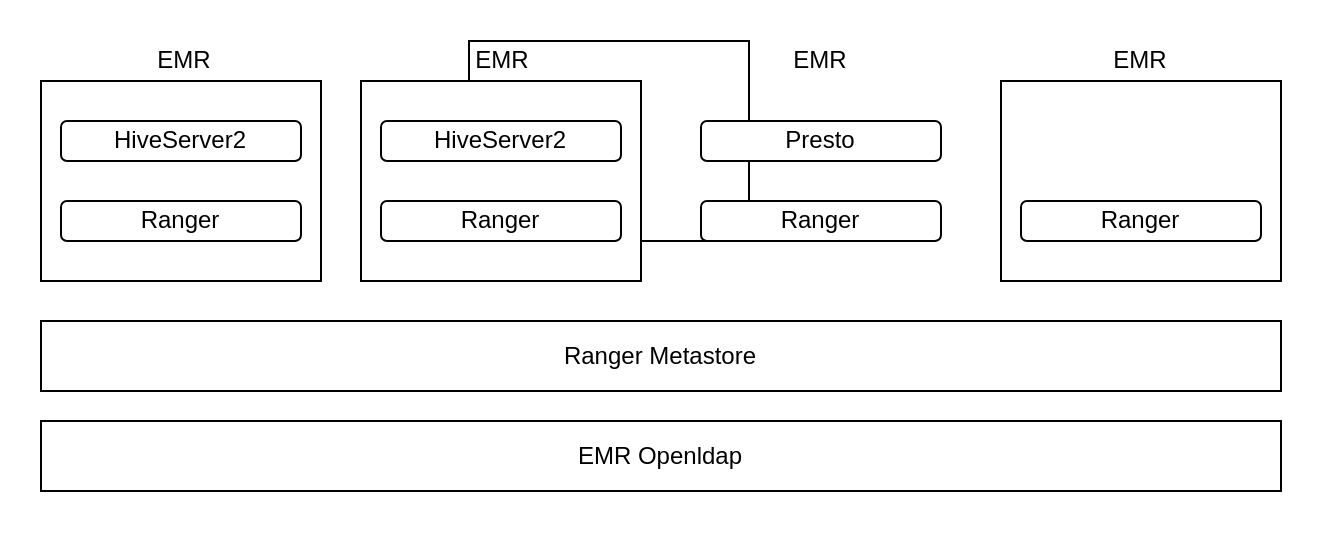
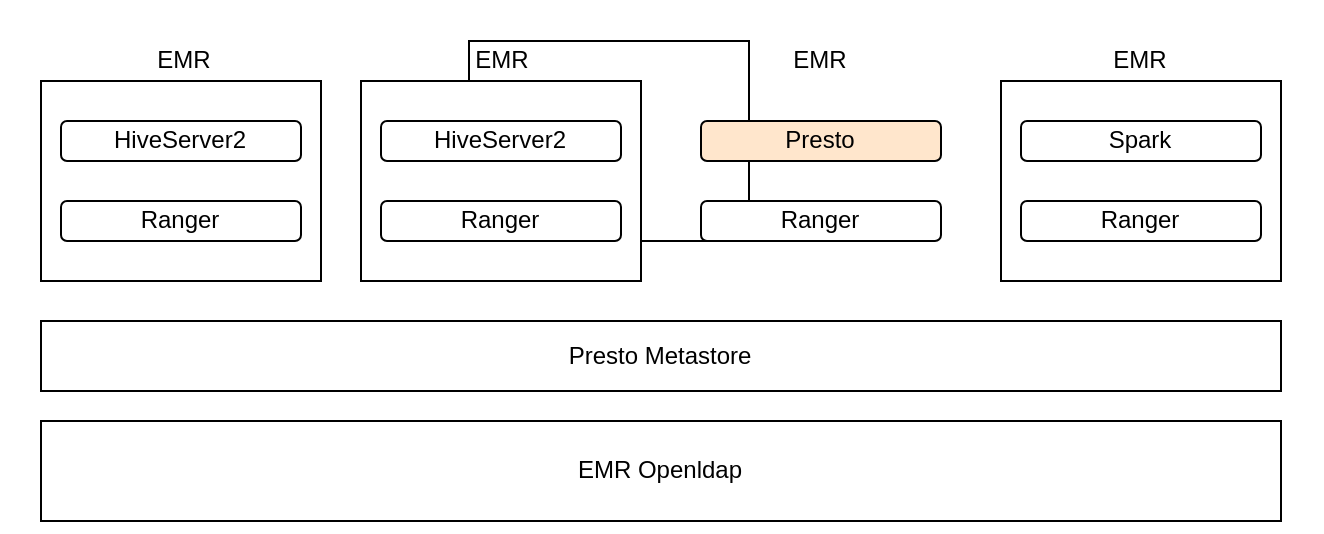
(821, 141) -> (821, 141)
none -> (1141, 141)
(661, 357) -> (661, 357)
(661, 456) -> (661, 471)
